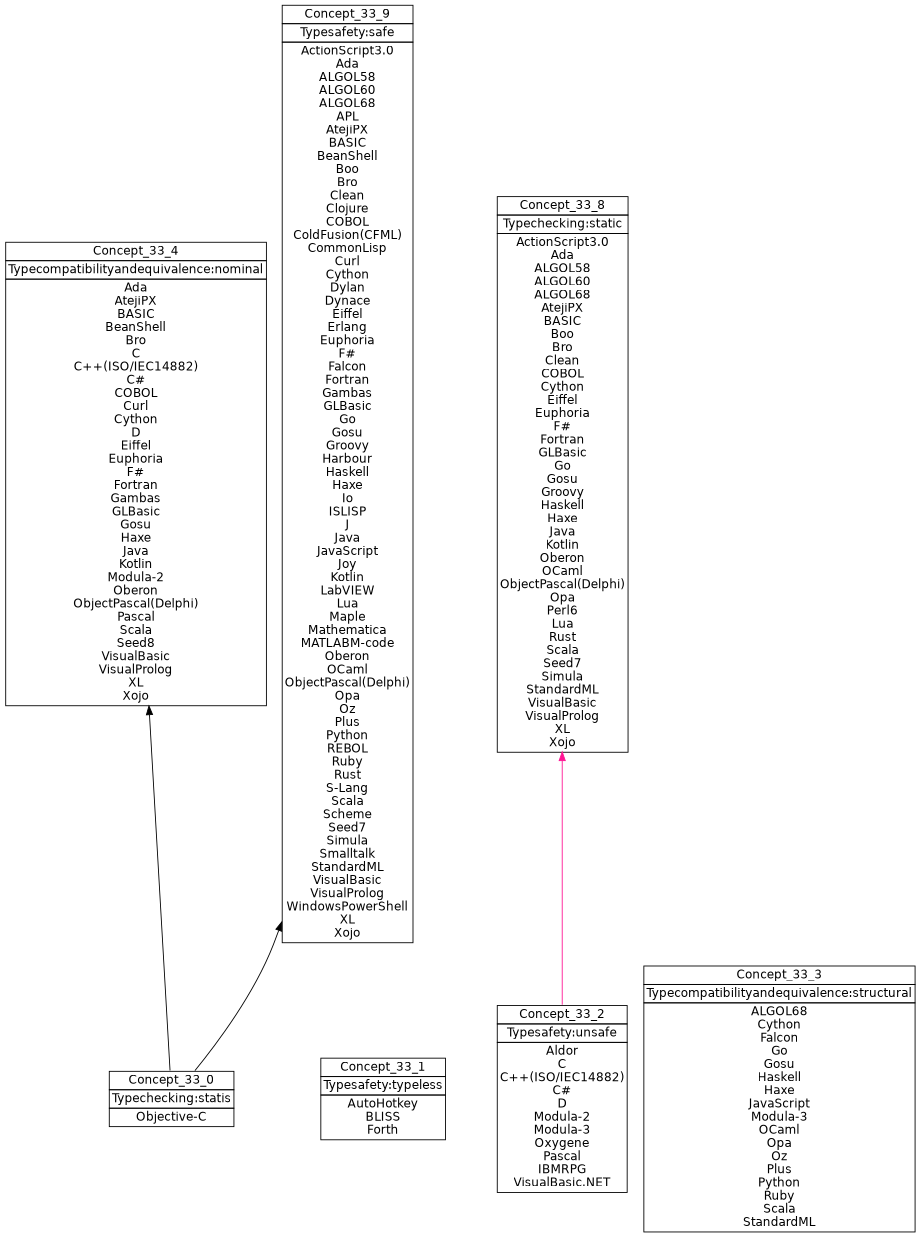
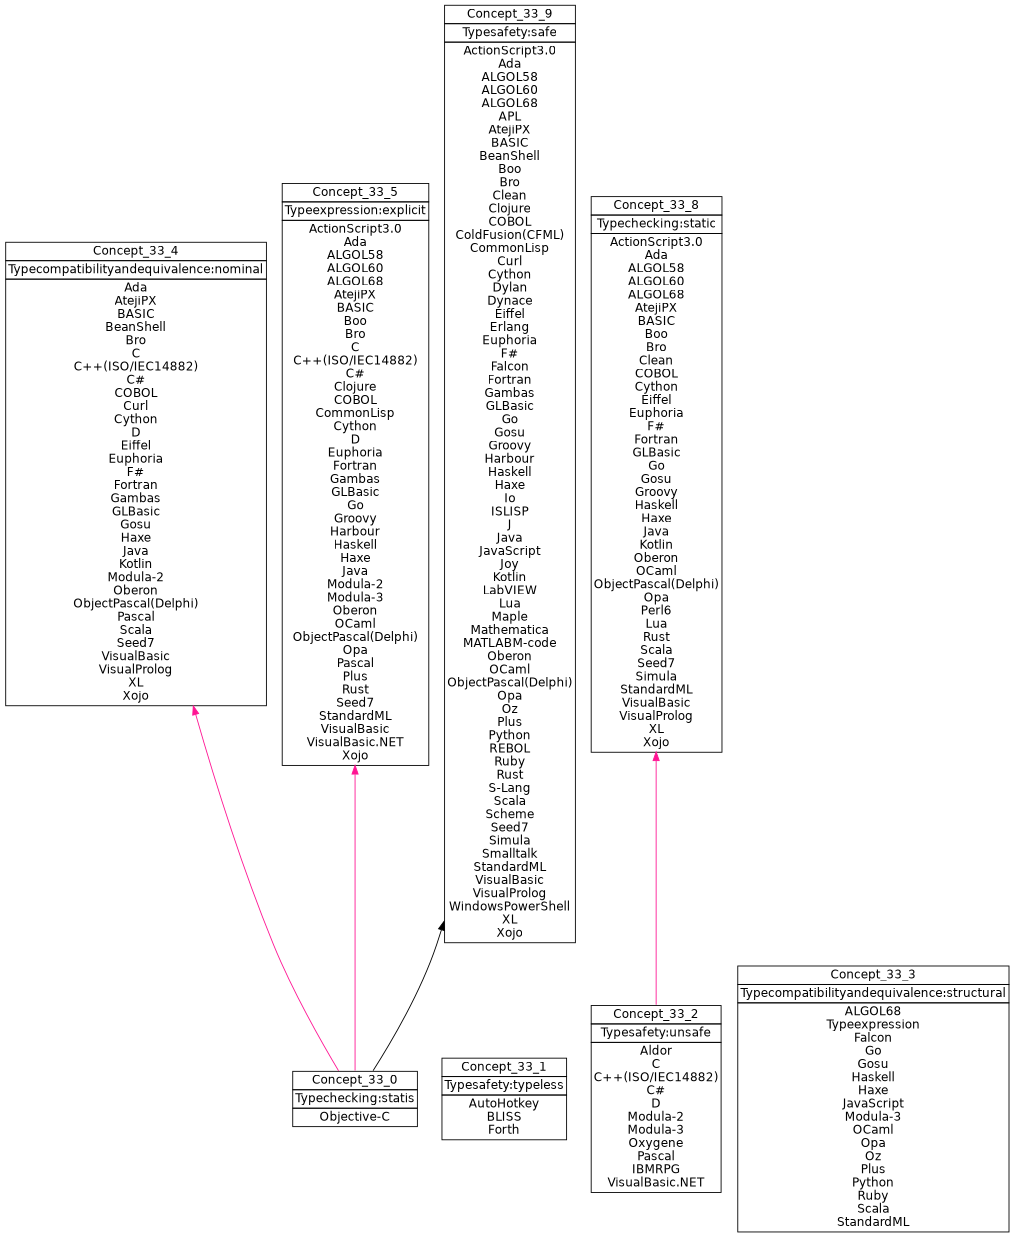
none -> (355, 474)
(136, 643) -> (136, 643)
(160, 893) -> (255, 898)
(779, 1025) -> (873, 1025)
